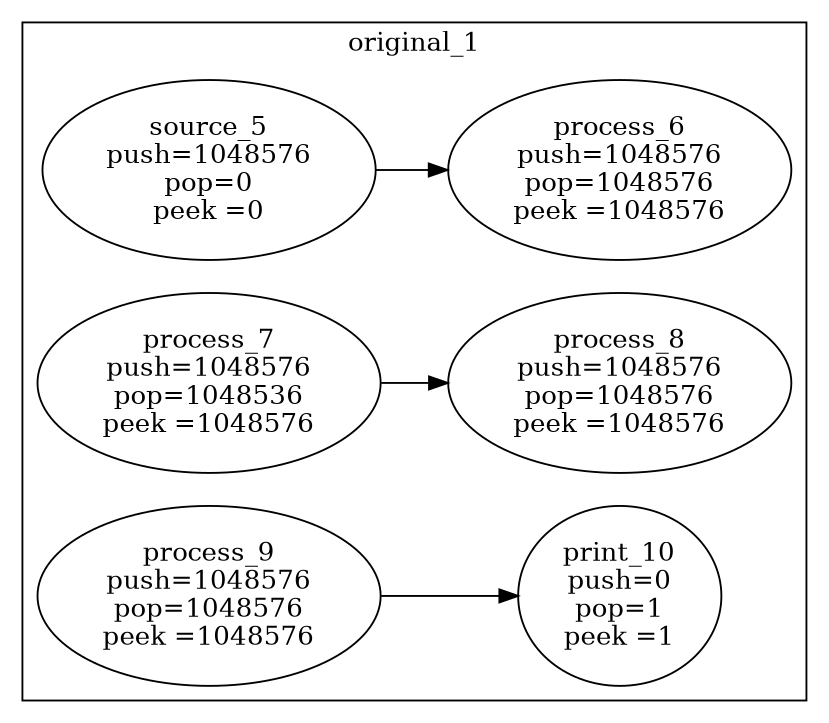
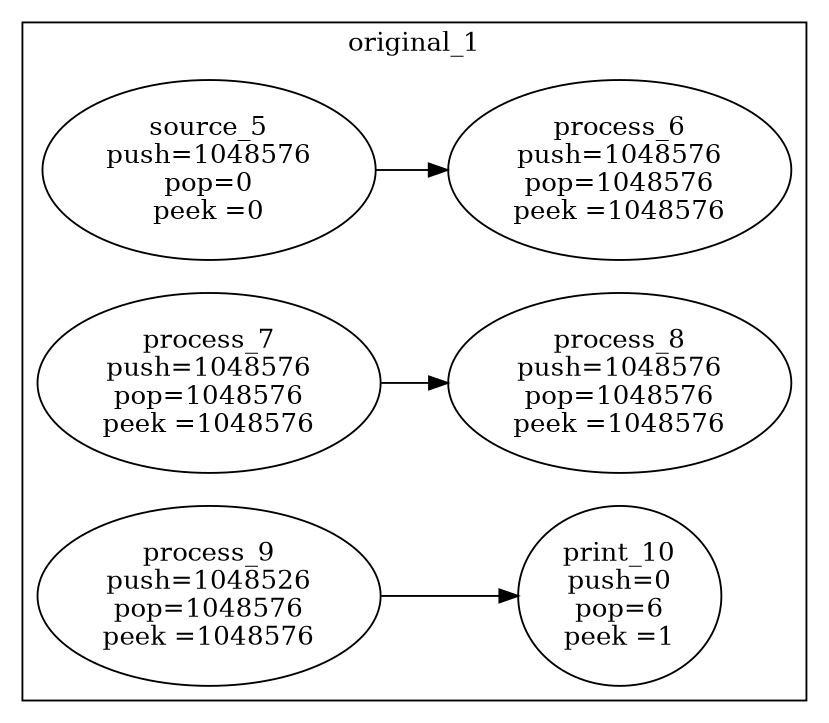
(209, 383) -> (209, 383)
(209, 596) -> (209, 596)
(620, 596) -> (620, 596)
